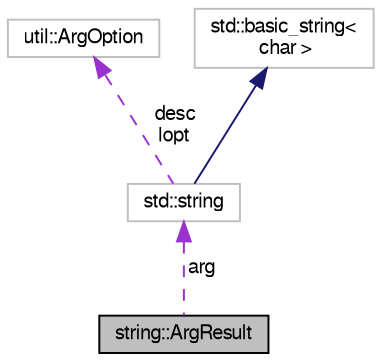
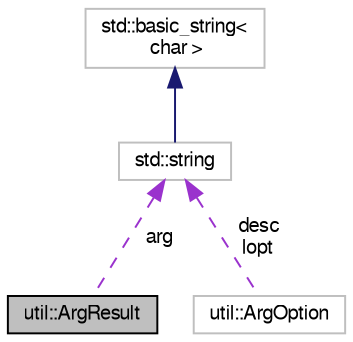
(139, 129) -> (228, 247)
(184, 334) -> (83, 315)
